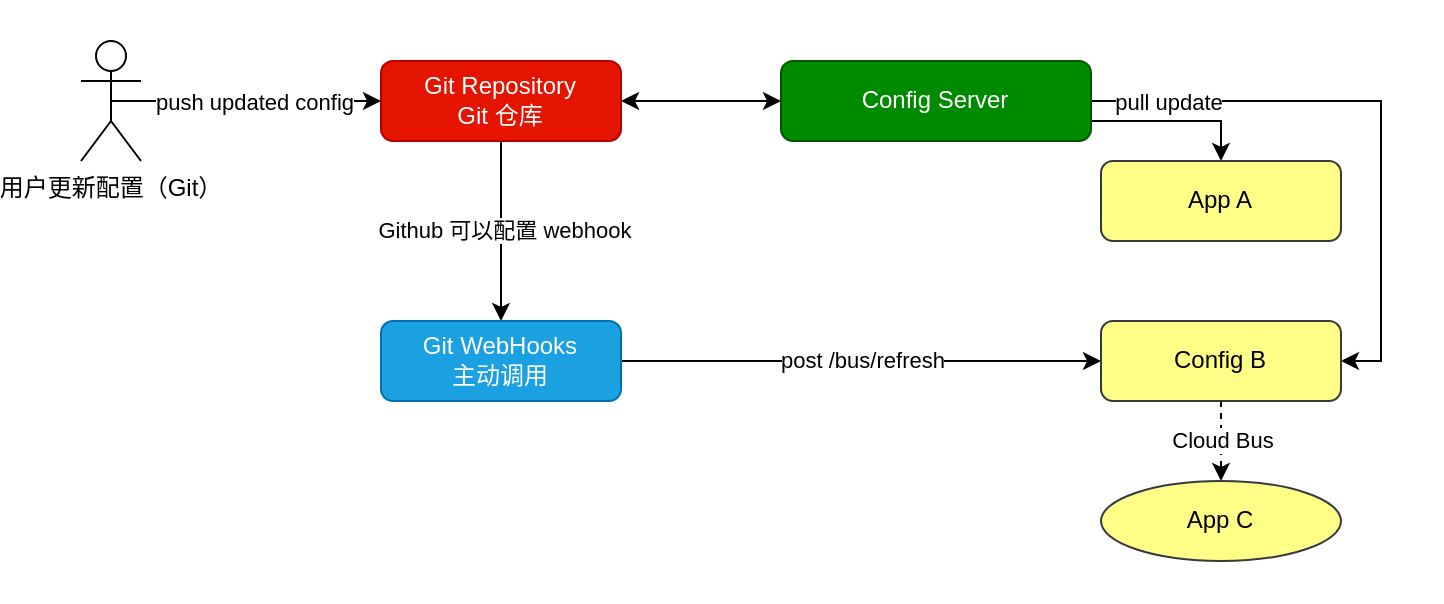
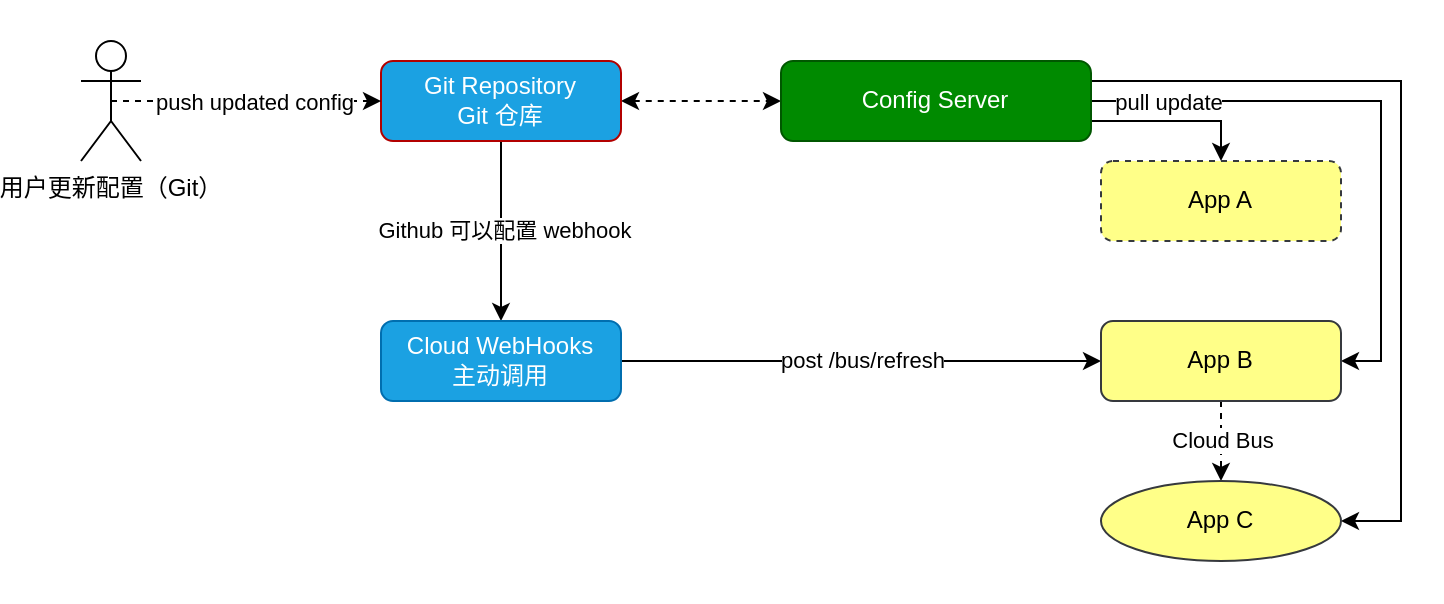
(143, 101) -> (143, 101)
(501, 101) -> (501, 101)
(702, 101) -> (702, 101)
none -> (1401, 169)
(1221, 201) -> (1221, 201)
(501, 361) -> (501, 361)
(1221, 361) -> (1221, 361)
